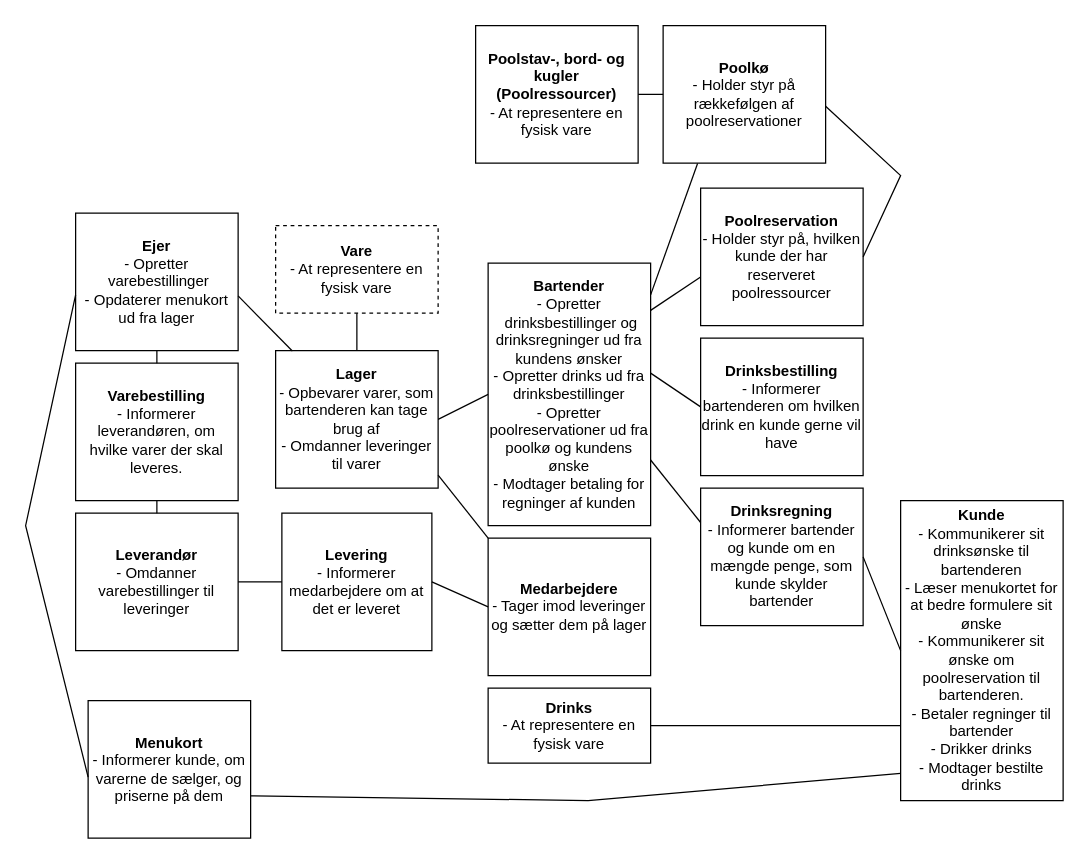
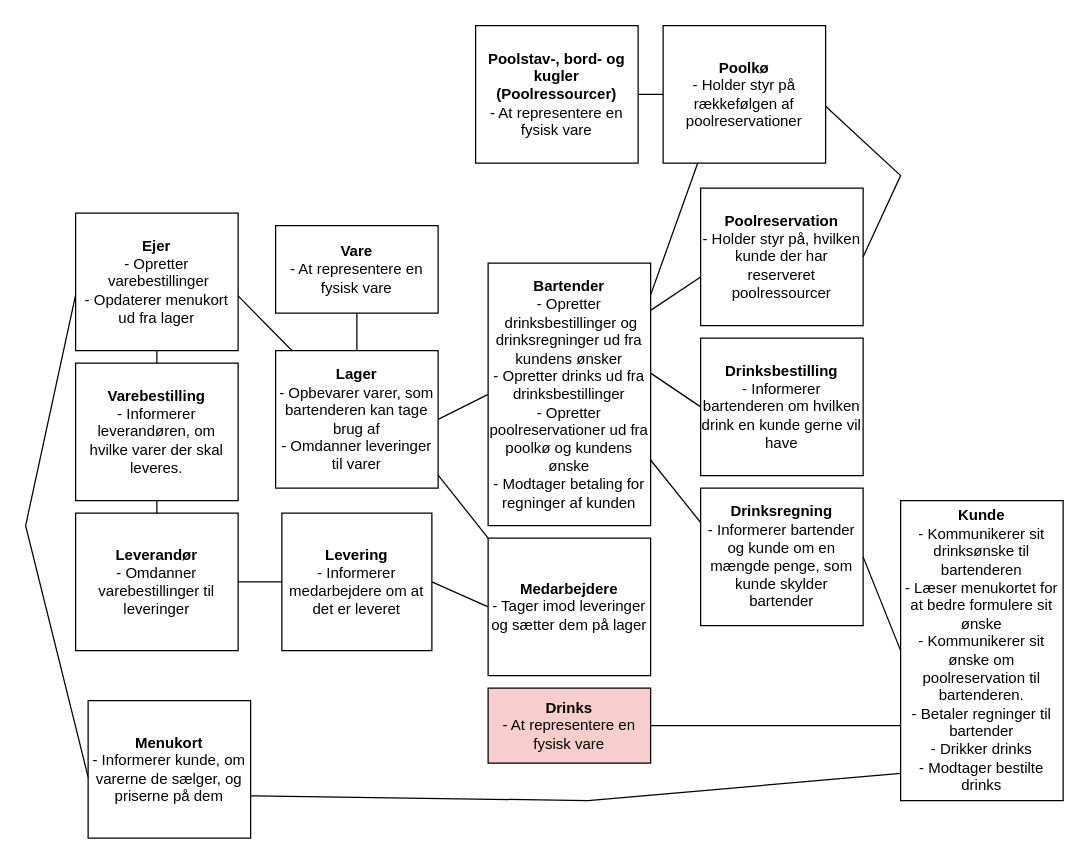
(357, 269) -> (357, 269)
(569, 726) -> (569, 726)
